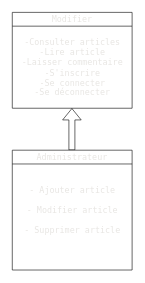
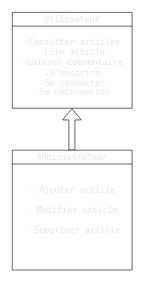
(72, 20) -> (72, 20)
